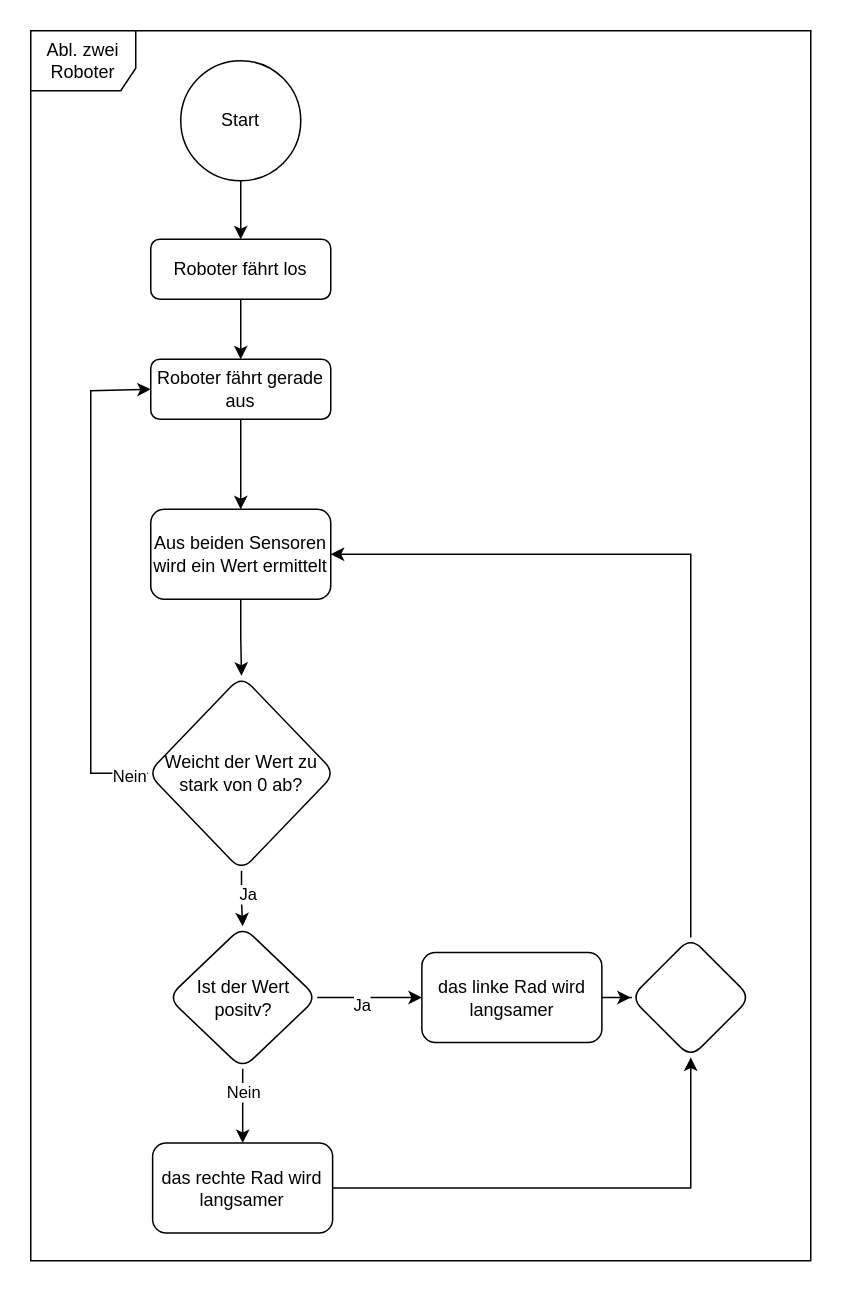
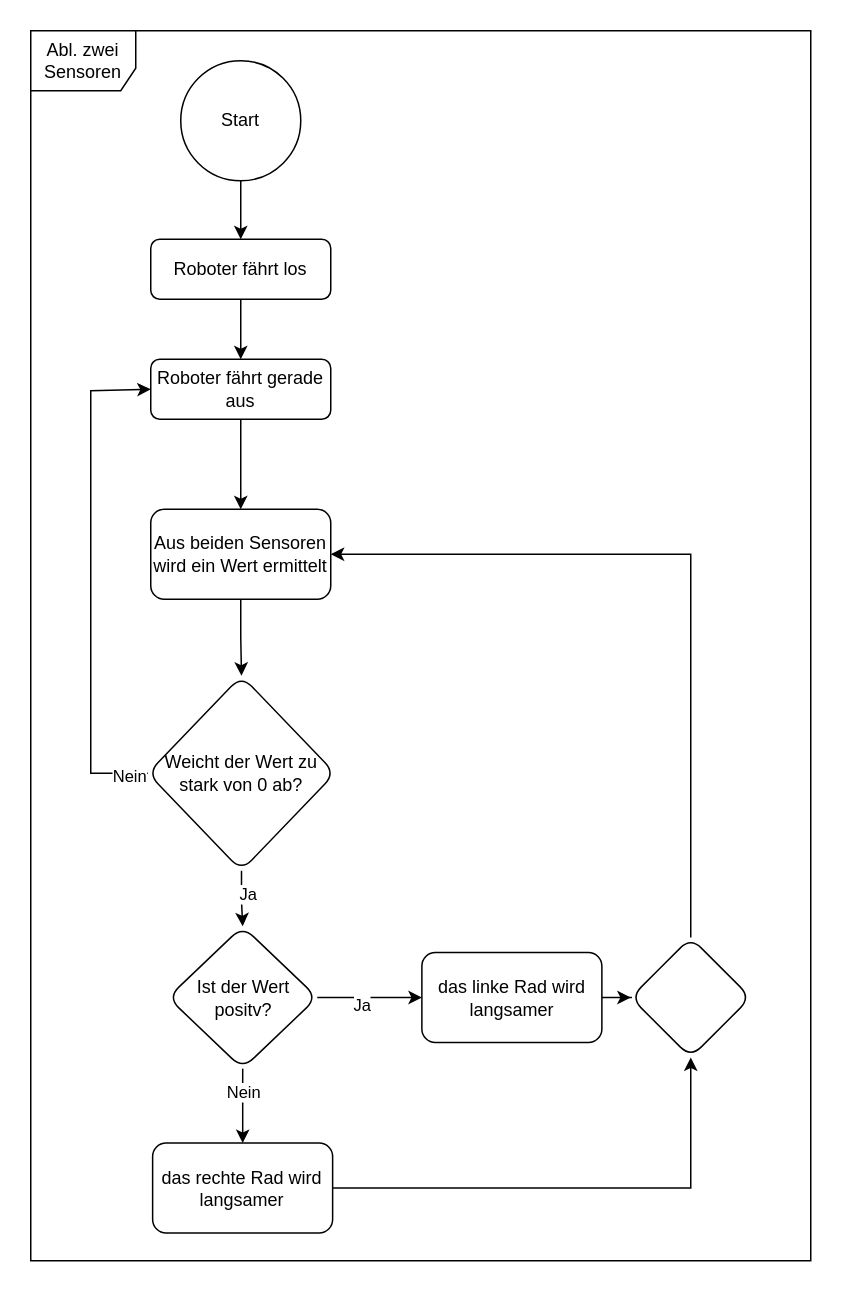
(83, 61) -> (83, 61)
